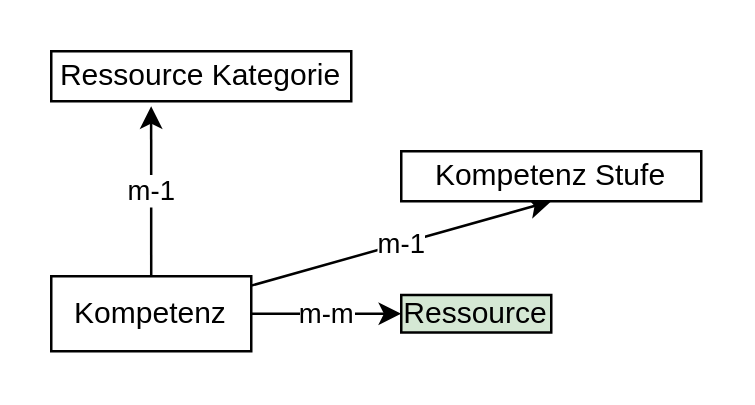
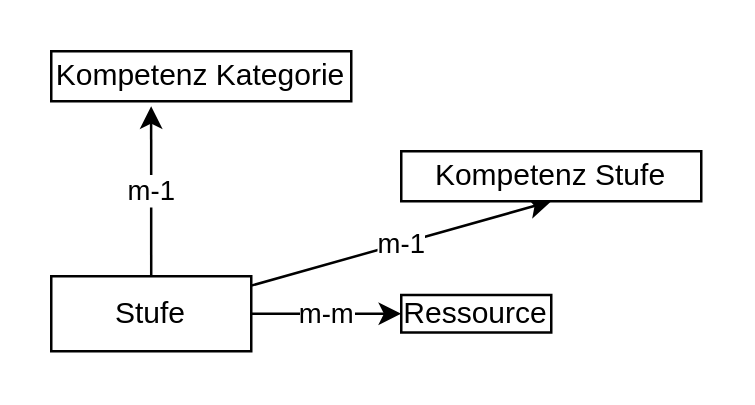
(201, 76) -> (201, 76)
(151, 314) -> (151, 314)
(476, 314) -> (476, 314)
